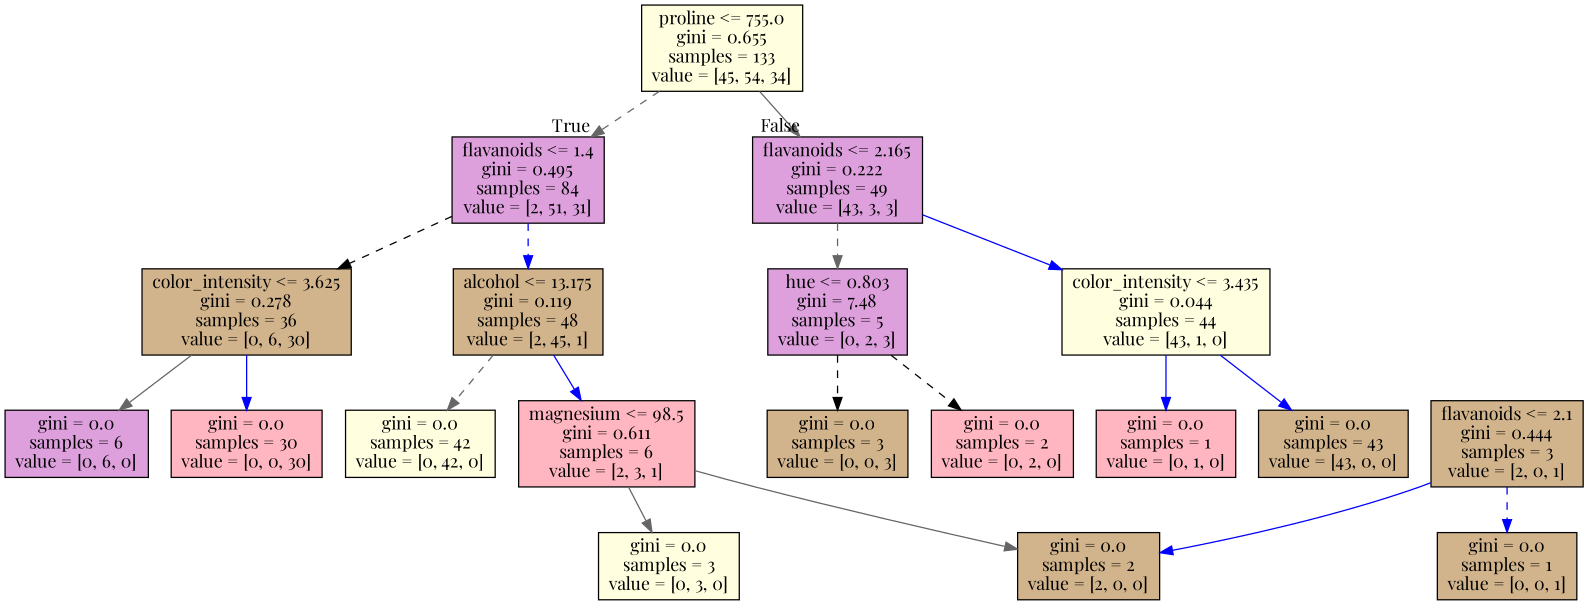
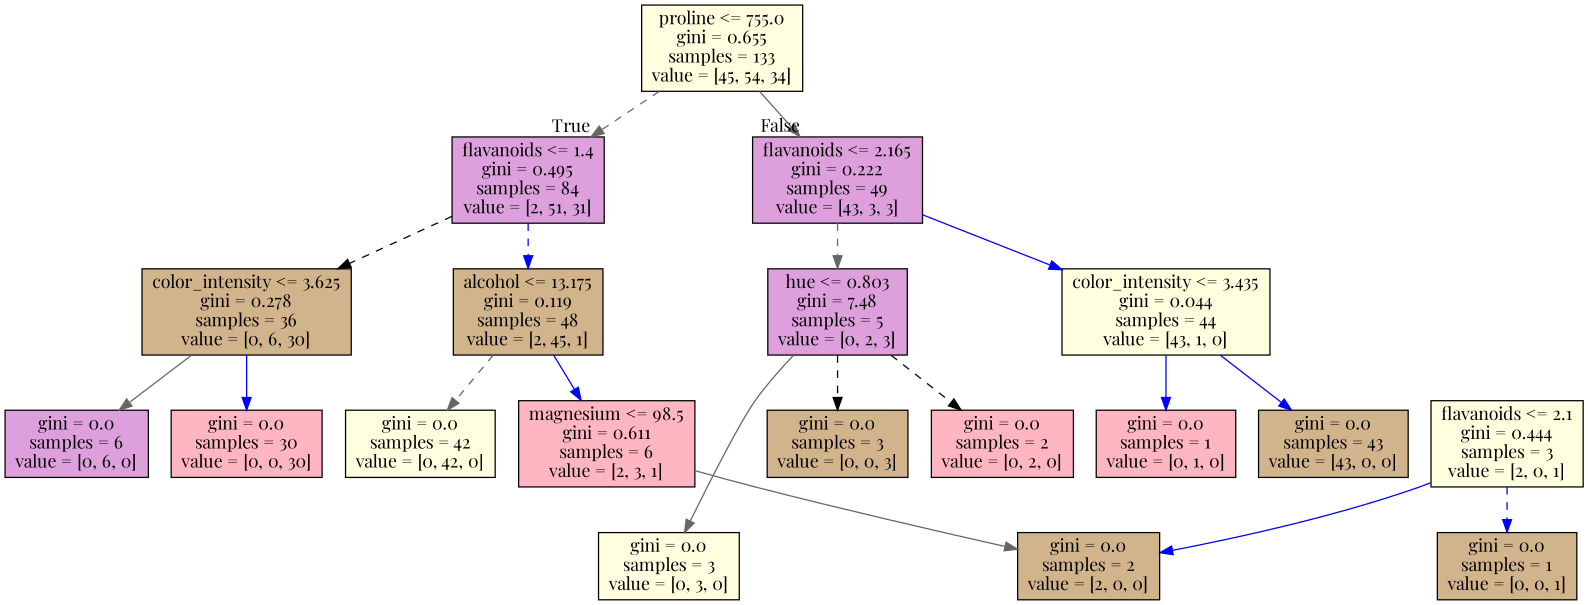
(1507, 444) -> (1507, 444)
(637, 504) -> (735, 434)
